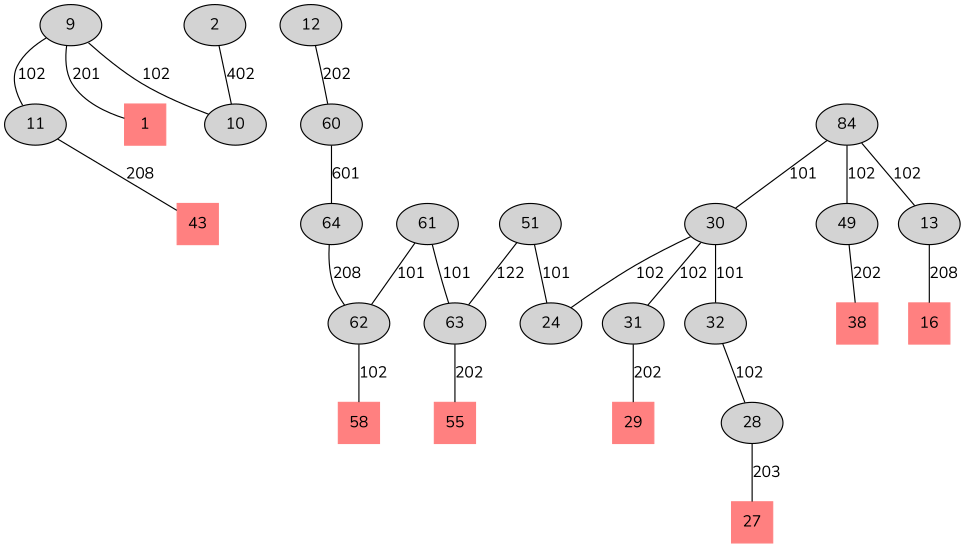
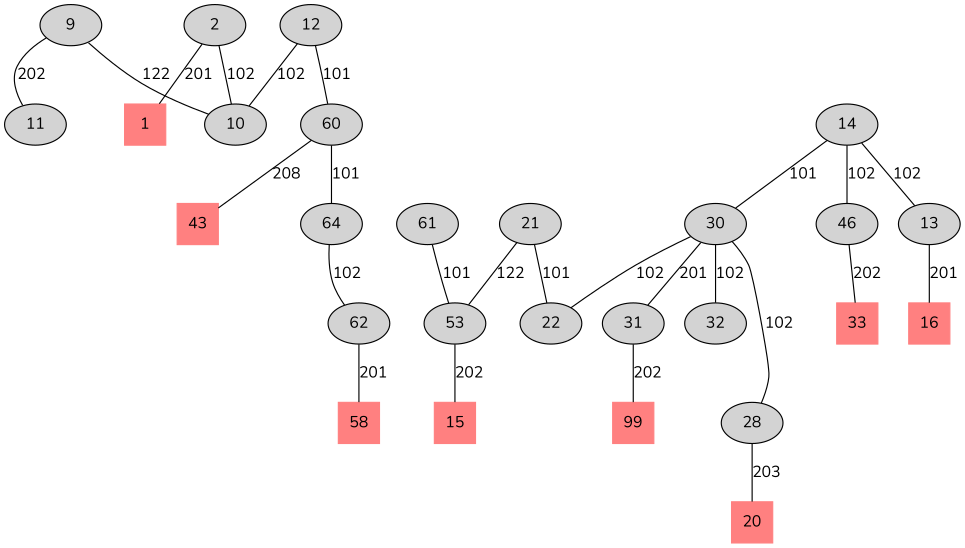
(31, 75) -> (31, 75)
(156, 75) -> (156, 75)
(241, 75) -> (241, 75)
none -> (273, 75)
(337, 75) -> (337, 75)
(80, 93) -> (181, 74)
(847, 125) -> (847, 125)
(346, 174) -> (346, 174)
(117, 175) -> (265, 174)
(530, 224) -> (530, 224)
(847, 224) -> (847, 224)
(347, 274) -> (347, 274)
(393, 274) -> none
(693, 274) -> (693, 274)
(730, 274) -> (730, 274)
(944, 274) -> (944, 274)
(455, 323) -> (455, 323)
(551, 323) -> (551, 323)
(857, 323) -> (857, 323)
(373, 373) -> (373, 373)
(734, 373) -> (761, 320)
(455, 423) -> (455, 423)
(633, 423) -> (633, 423)
(752, 522) -> (752, 522)
